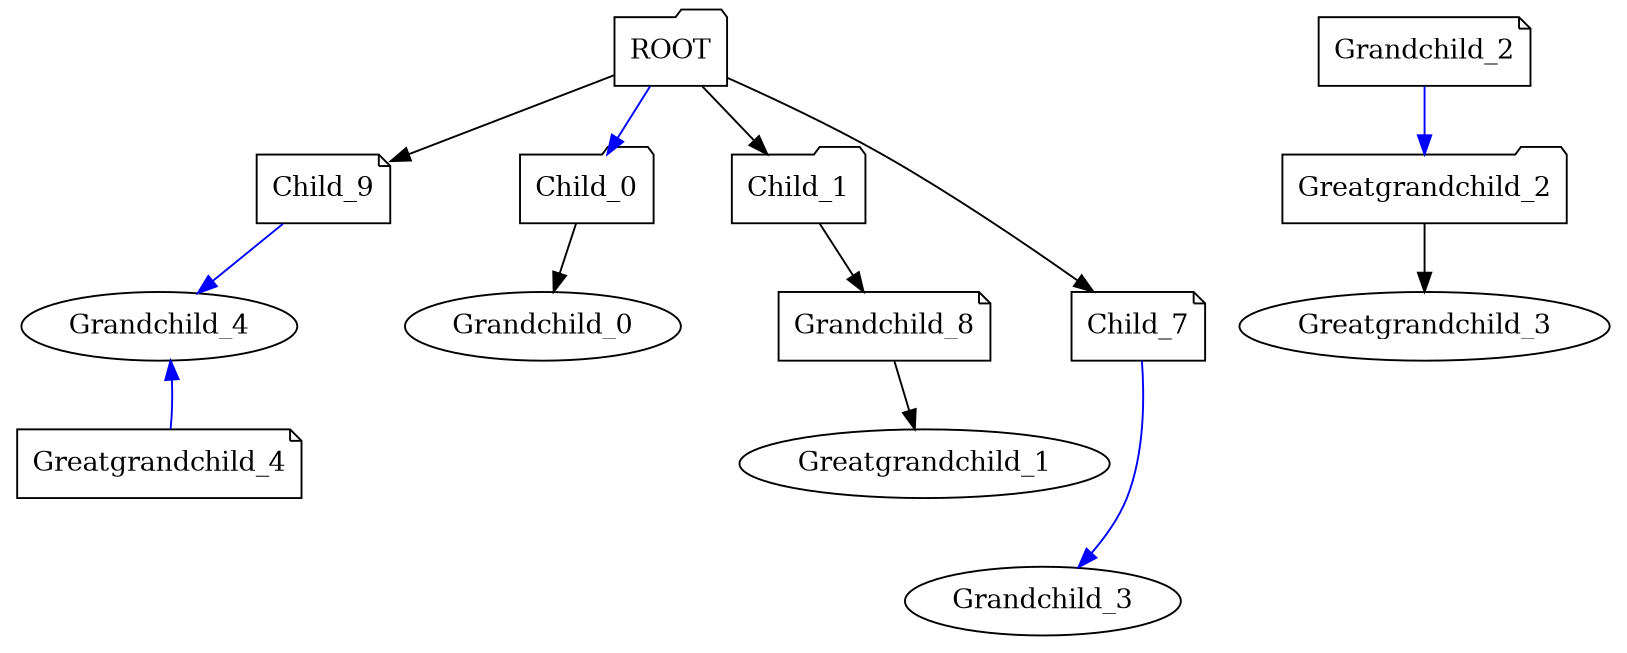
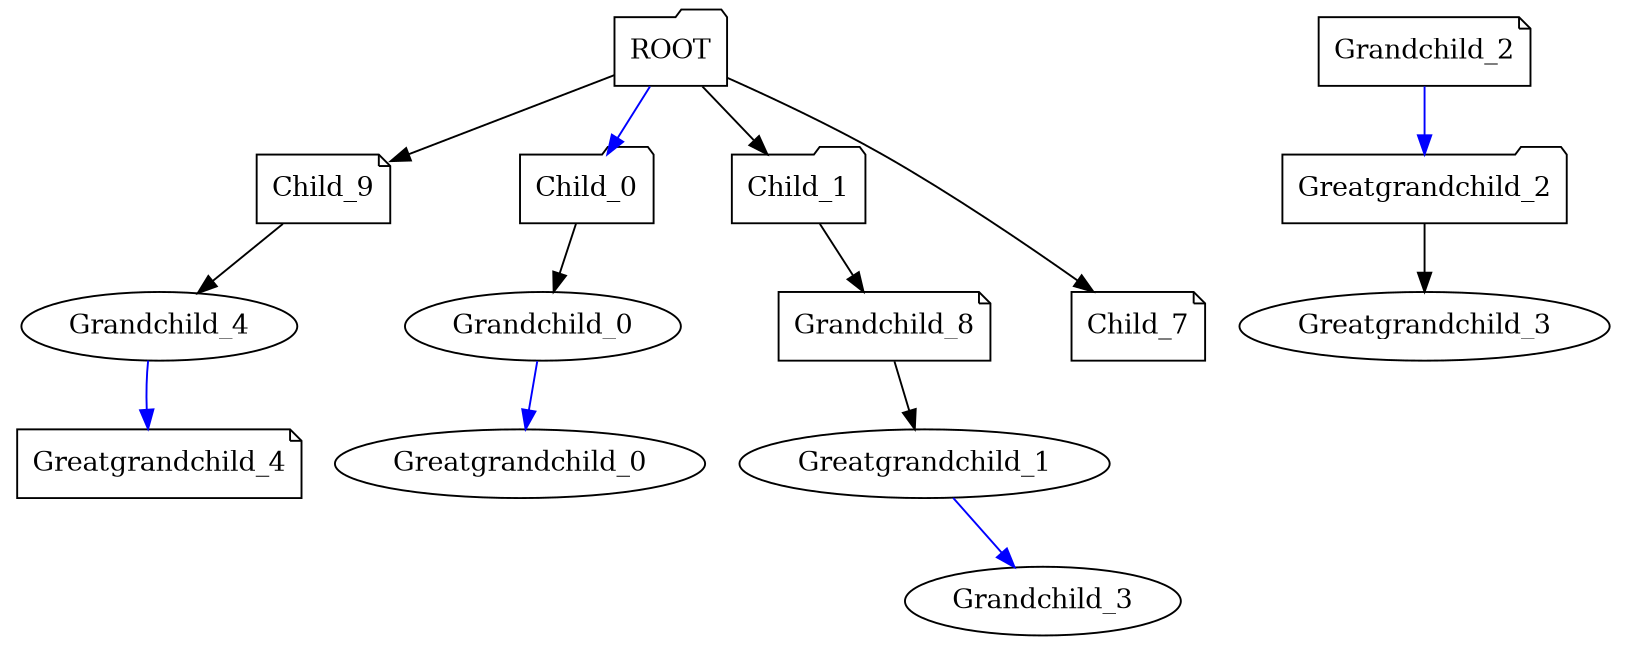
(248, 252) -> (248, 252)
(172, 404) -> (147, 385)
(1137, 463) -> (977, 525)
none -> (520, 464)
